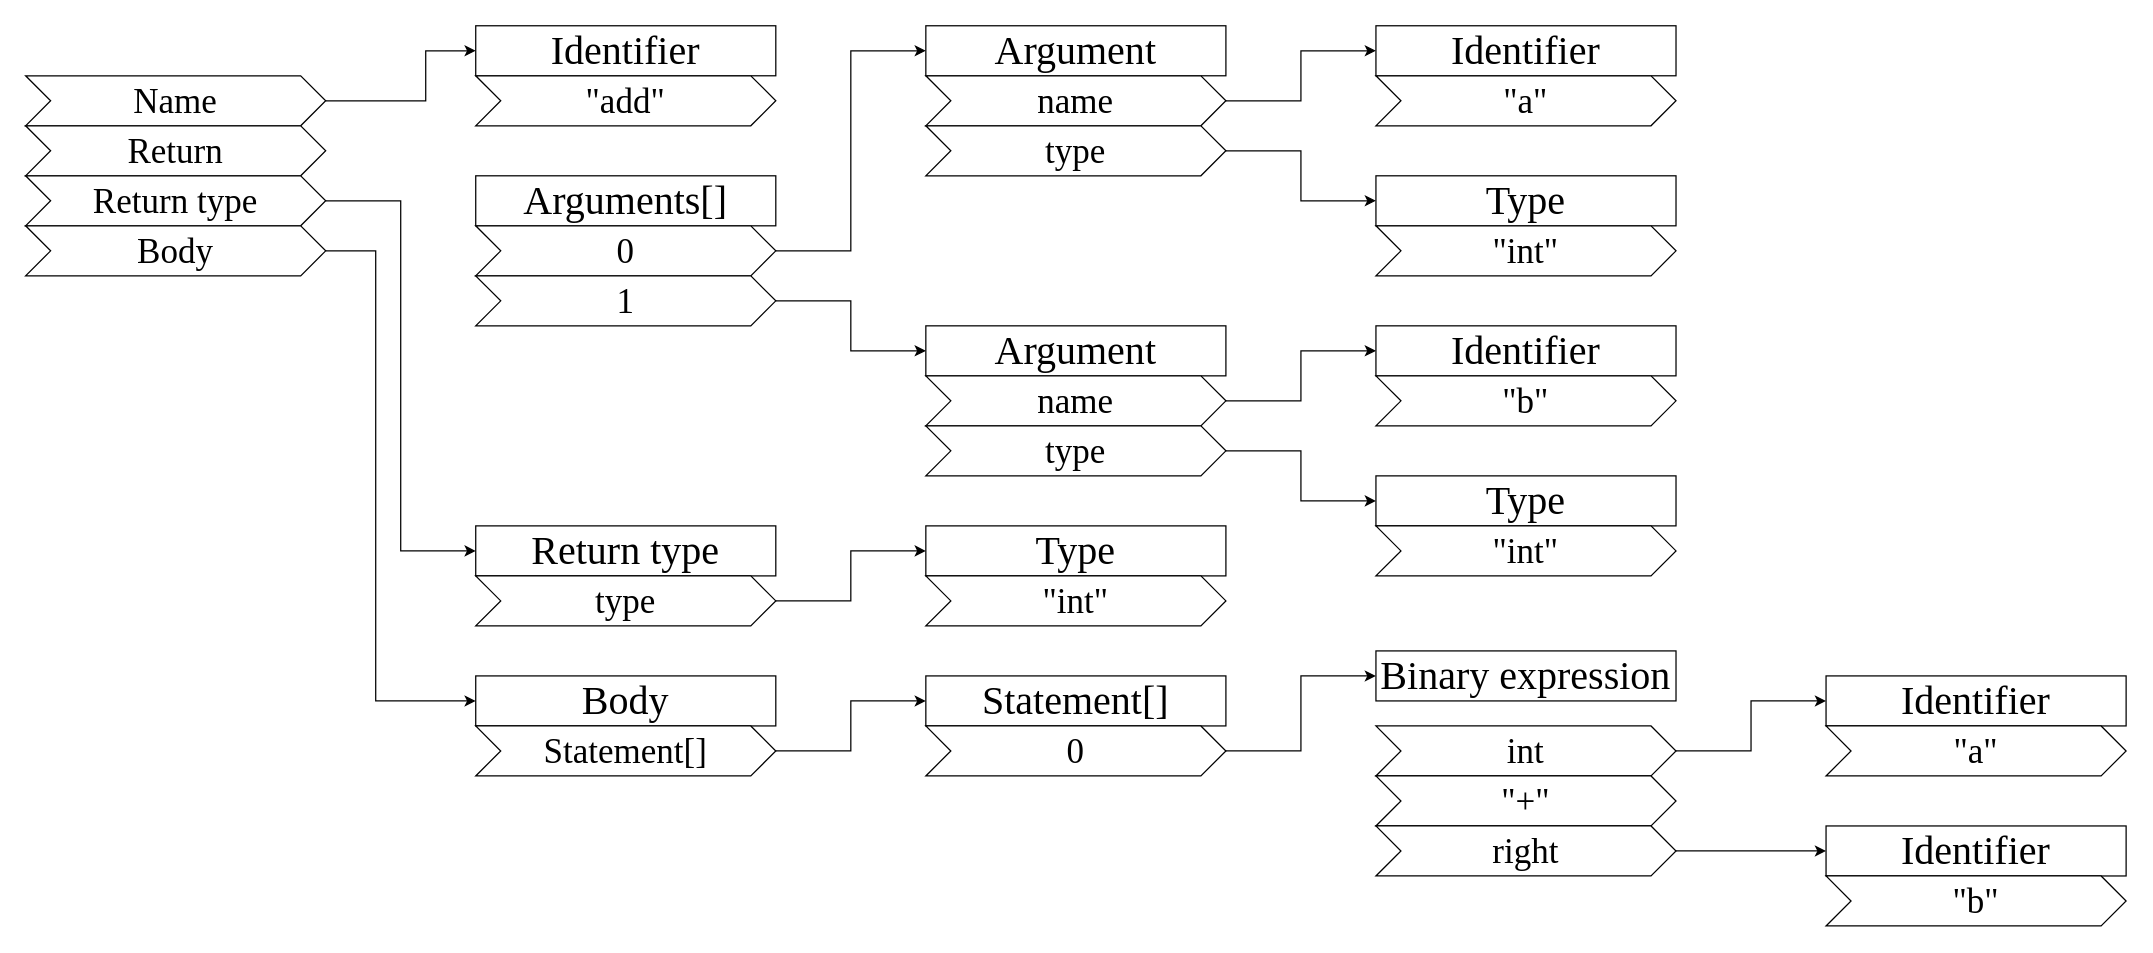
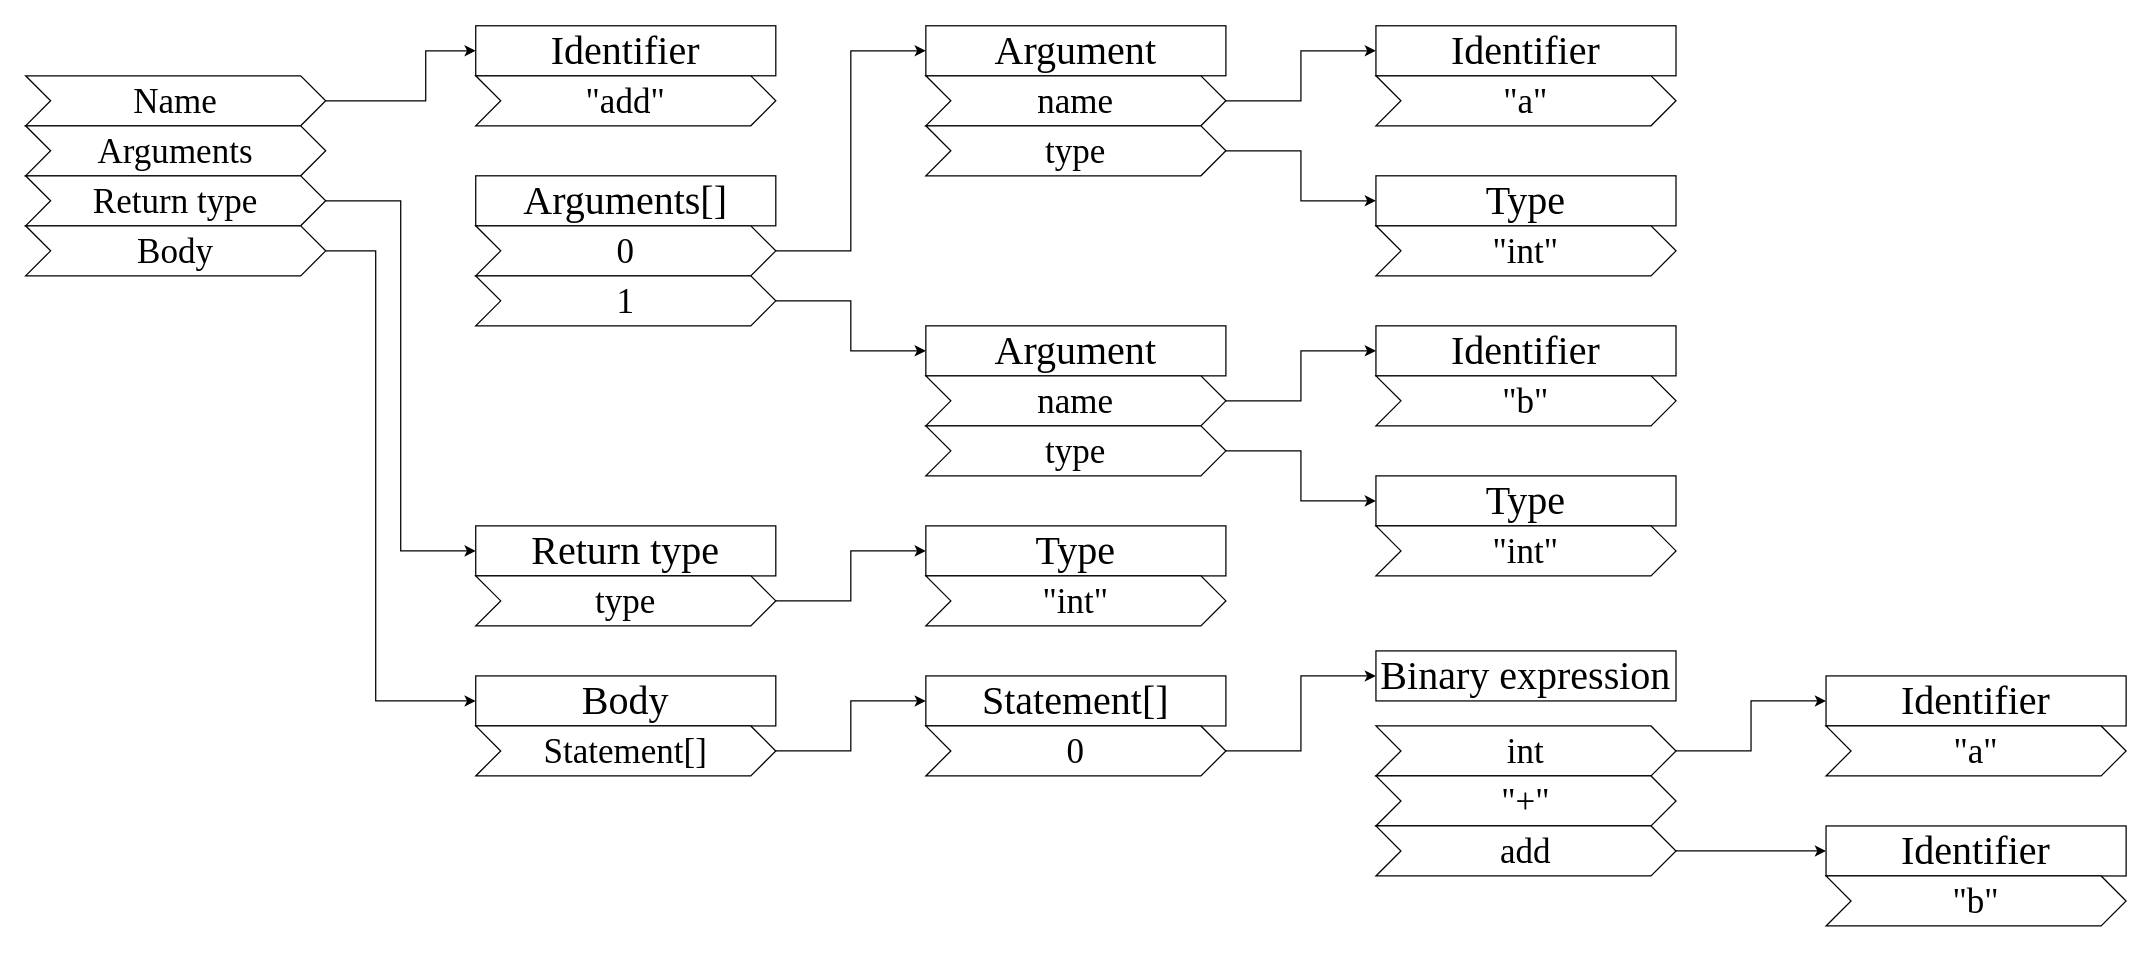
(176, 151) -> (176, 151)
(1526, 851) -> (1526, 851)
